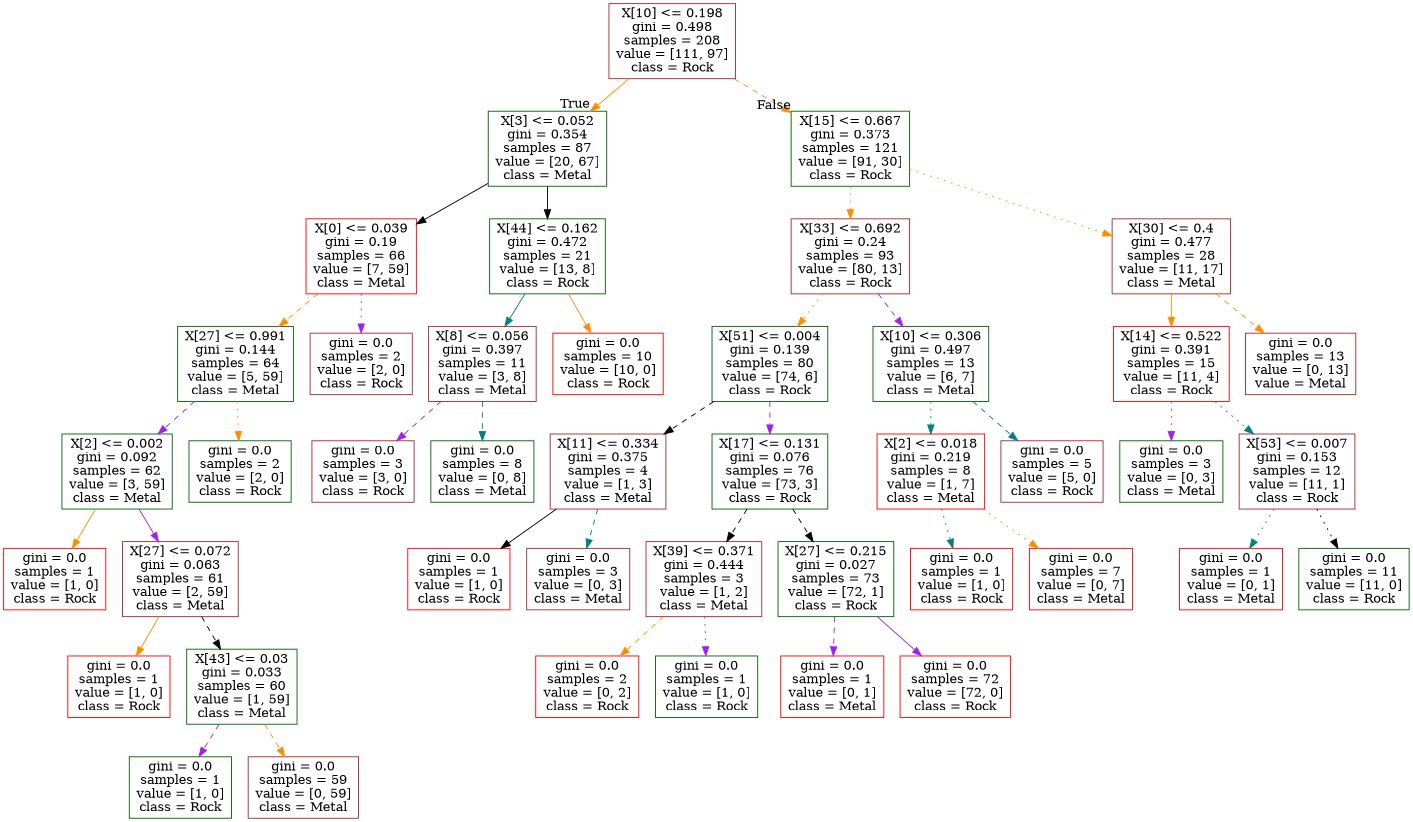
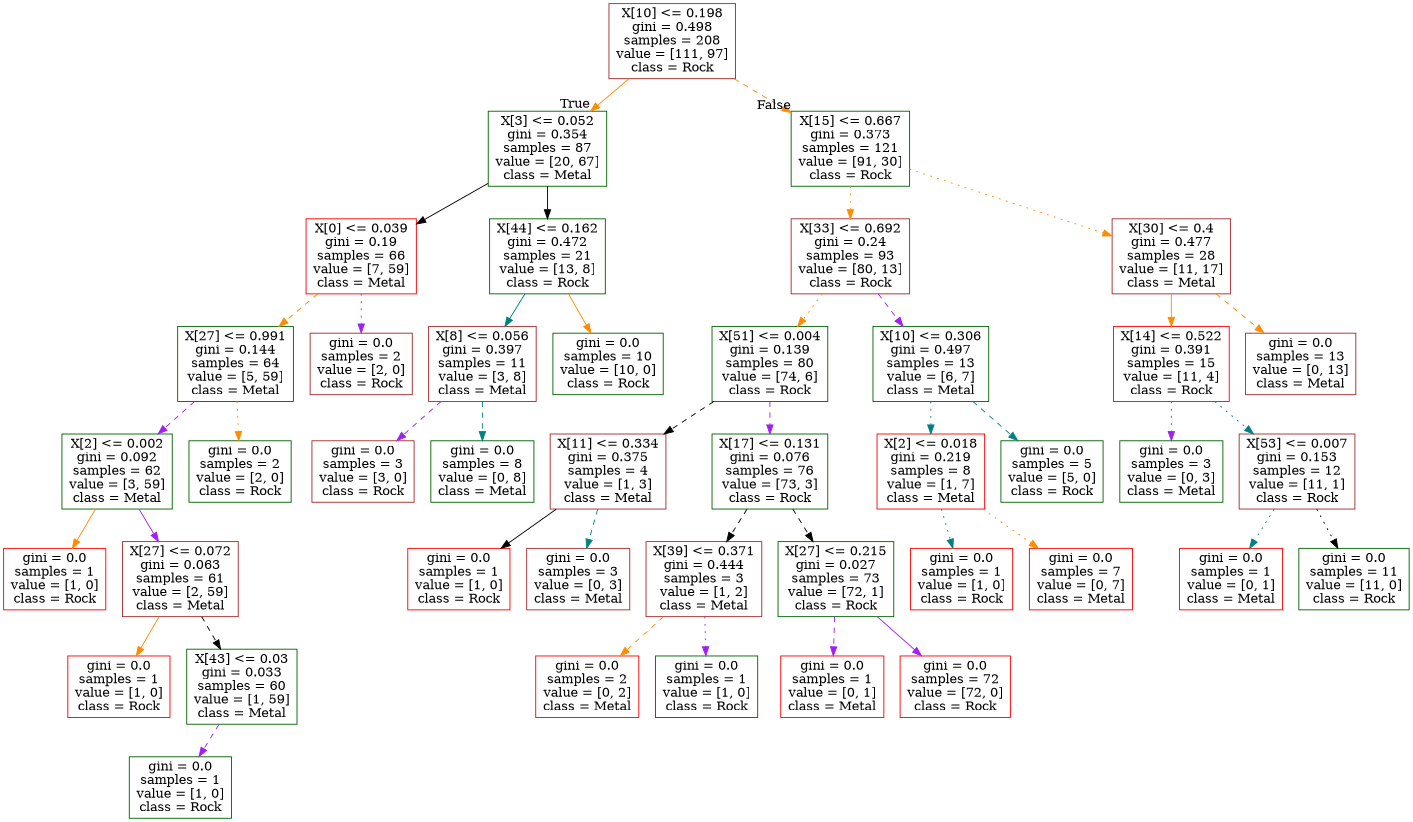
(608, 364) -> (608, 364)
(1301, 364) -> (1301, 364)
(1052, 472) -> (1052, 472)
(587, 687) -> (587, 687)
(303, 788) -> none
